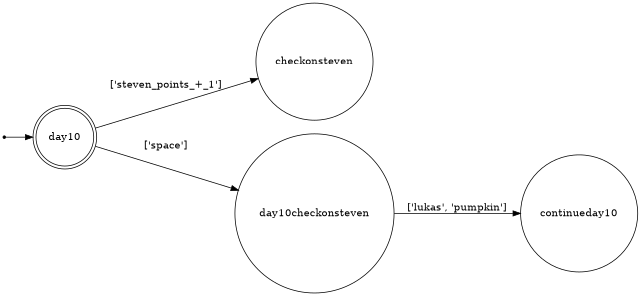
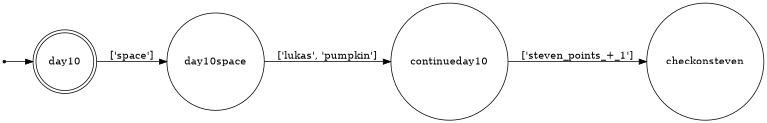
(173, 104) -> (574, 62)
(314, 213) -> (216, 62)
